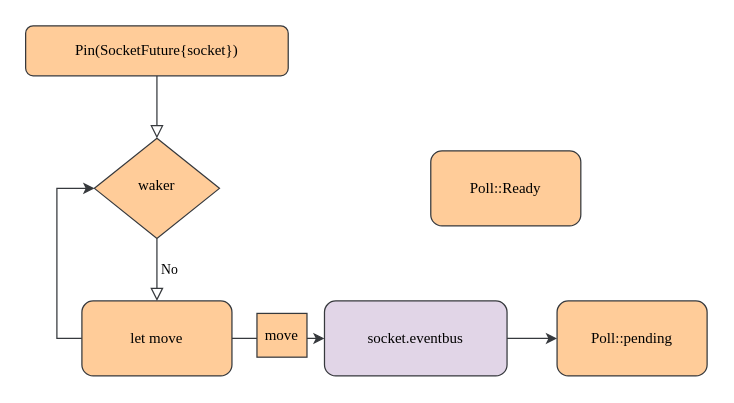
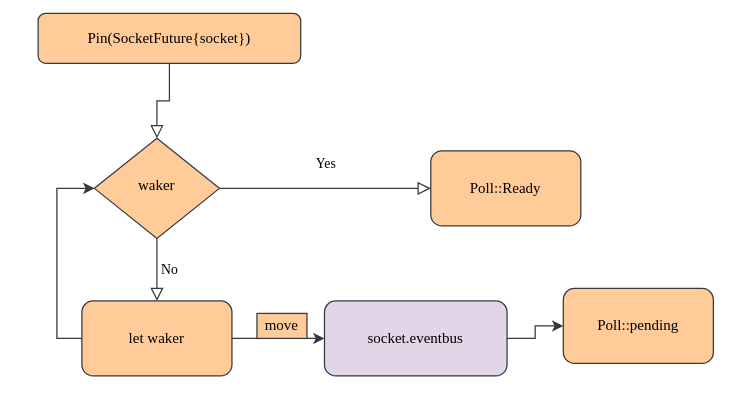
(157, 51) -> (169, 38)
none -> (319, 188)
(282, 335) -> (282, 326)
(157, 338) -> (157, 338)
(632, 338) -> (638, 326)
